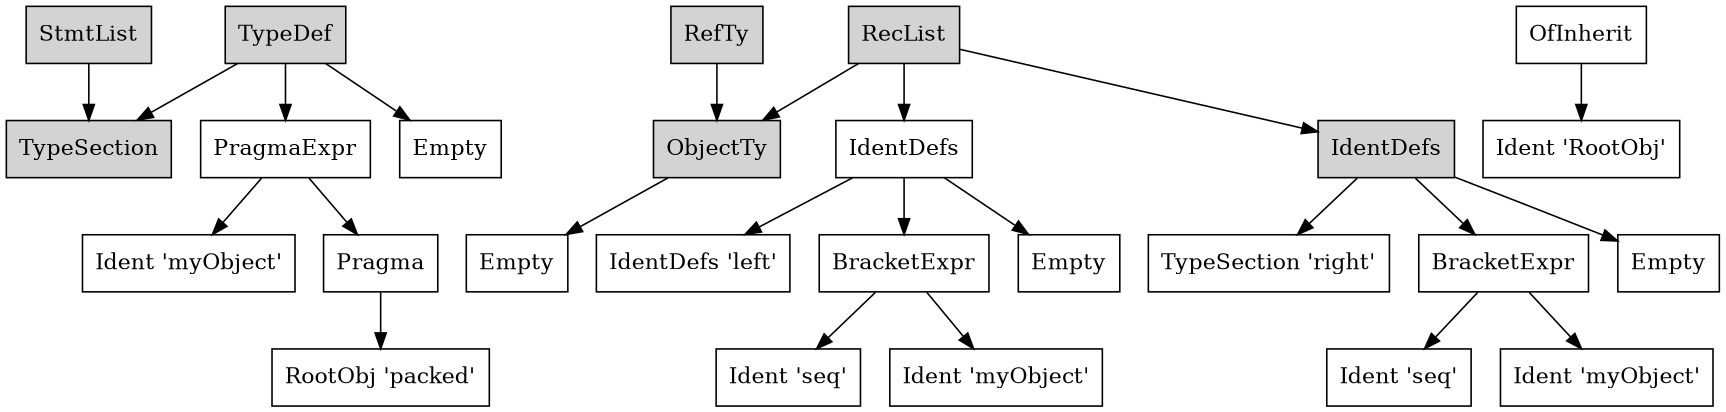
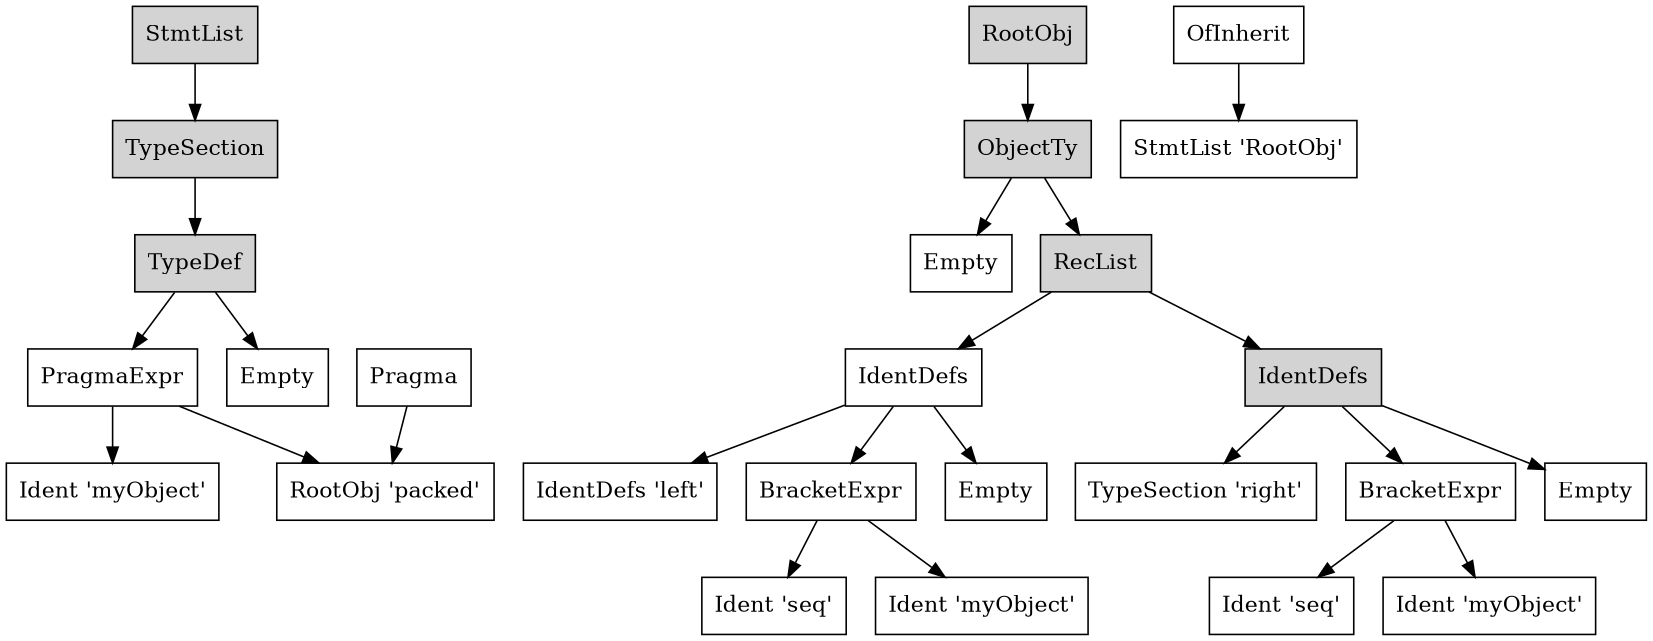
(717, 35) -> (1028, 35)
(194, 88) -> (195, 198)
(818, 88) -> (1058, 200)
(1581, 149) -> (1239, 149)
(328, 200) -> (242, 432)
